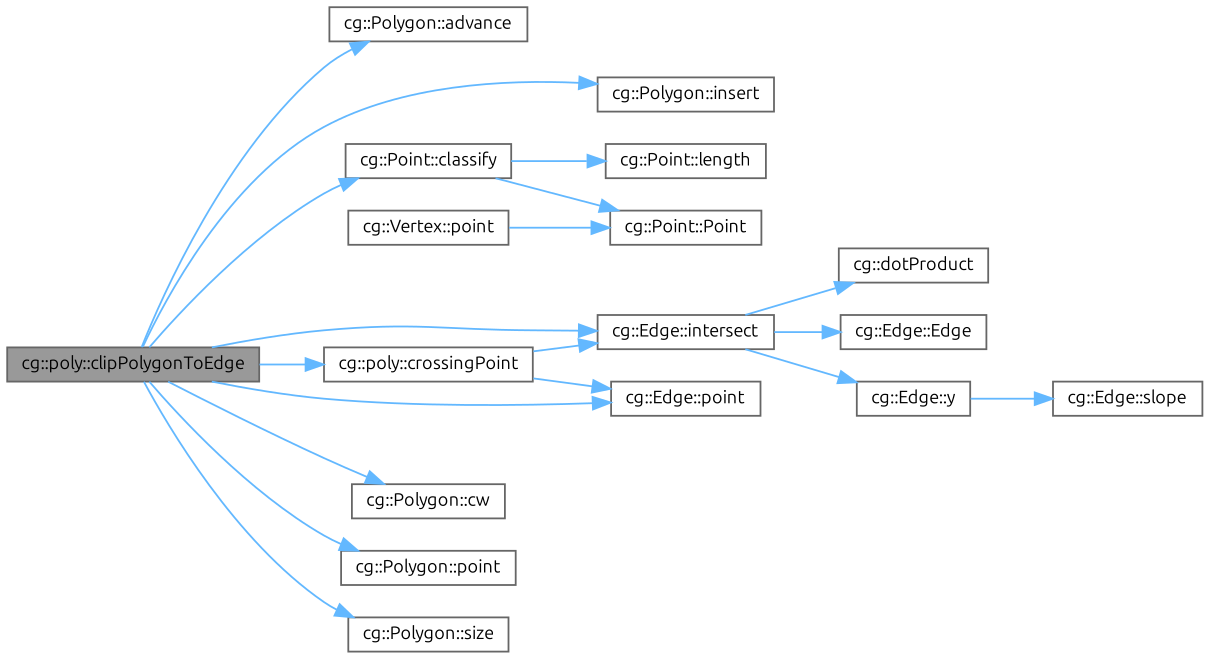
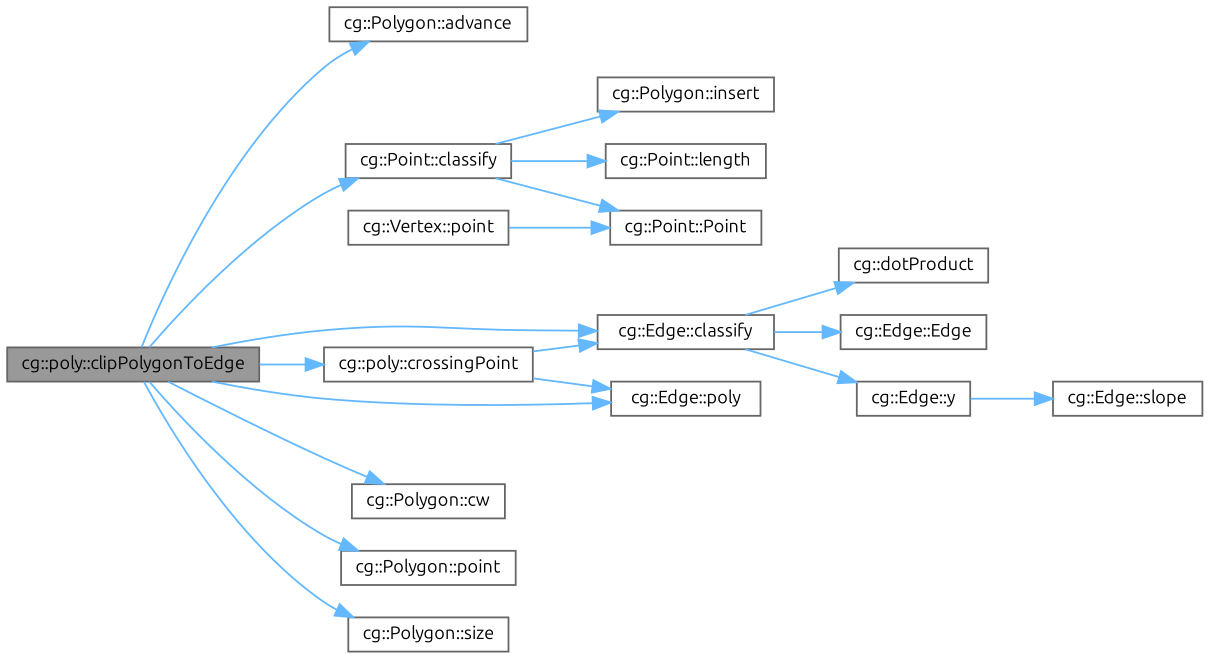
(313, 134) -> (548, 130)
(686, 332) -> (686, 332)
(686, 399) -> (686, 399)
